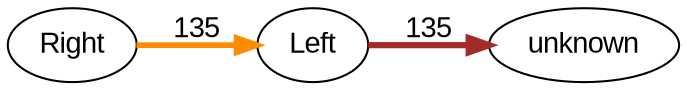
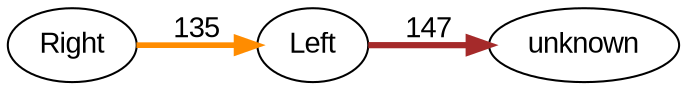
(429, 30) -> (429, 30)
